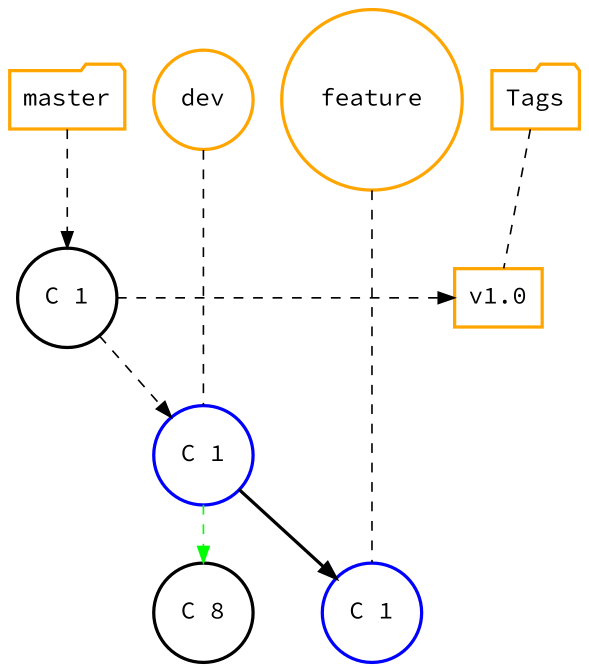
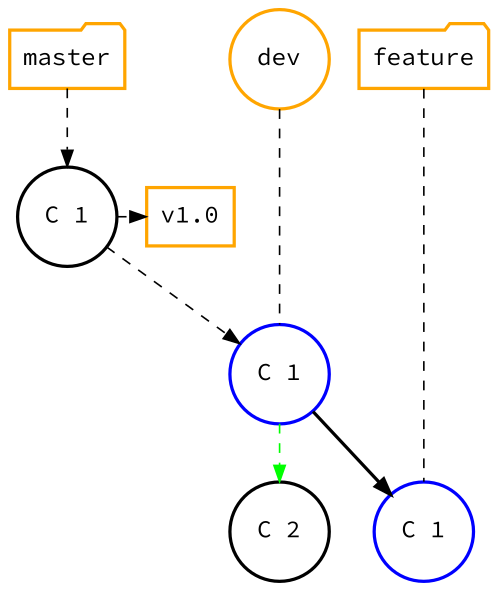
(372, 100) -> (424, 59)
(536, 100) -> none
(203, 613) -> (280, 532)
